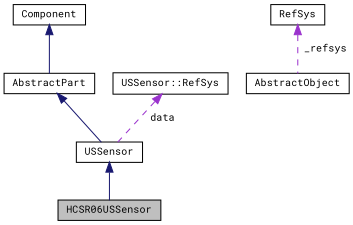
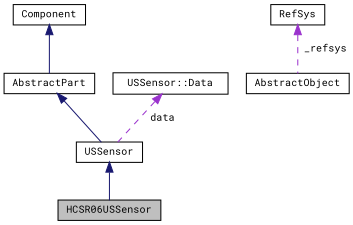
(171, 83) -> (171, 83)
